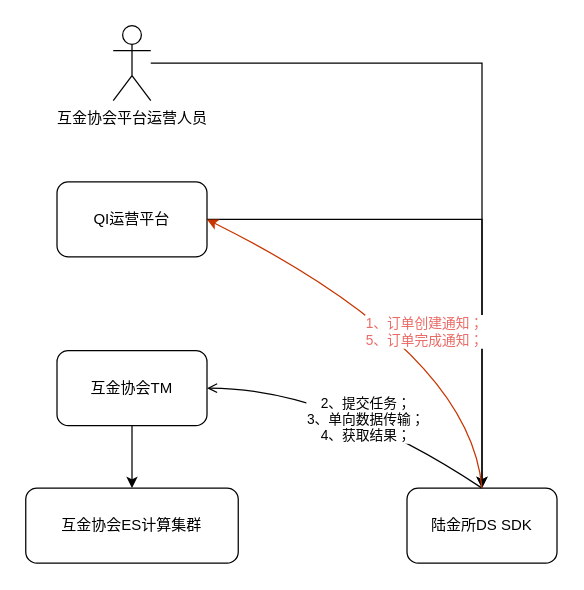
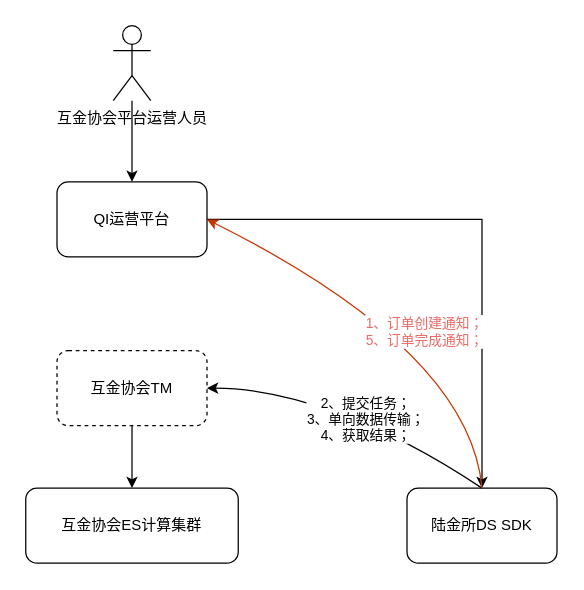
(394, 63) -> (132, 137)
(132, 388) -> (132, 388)
(214, 388) -> (217, 388)
